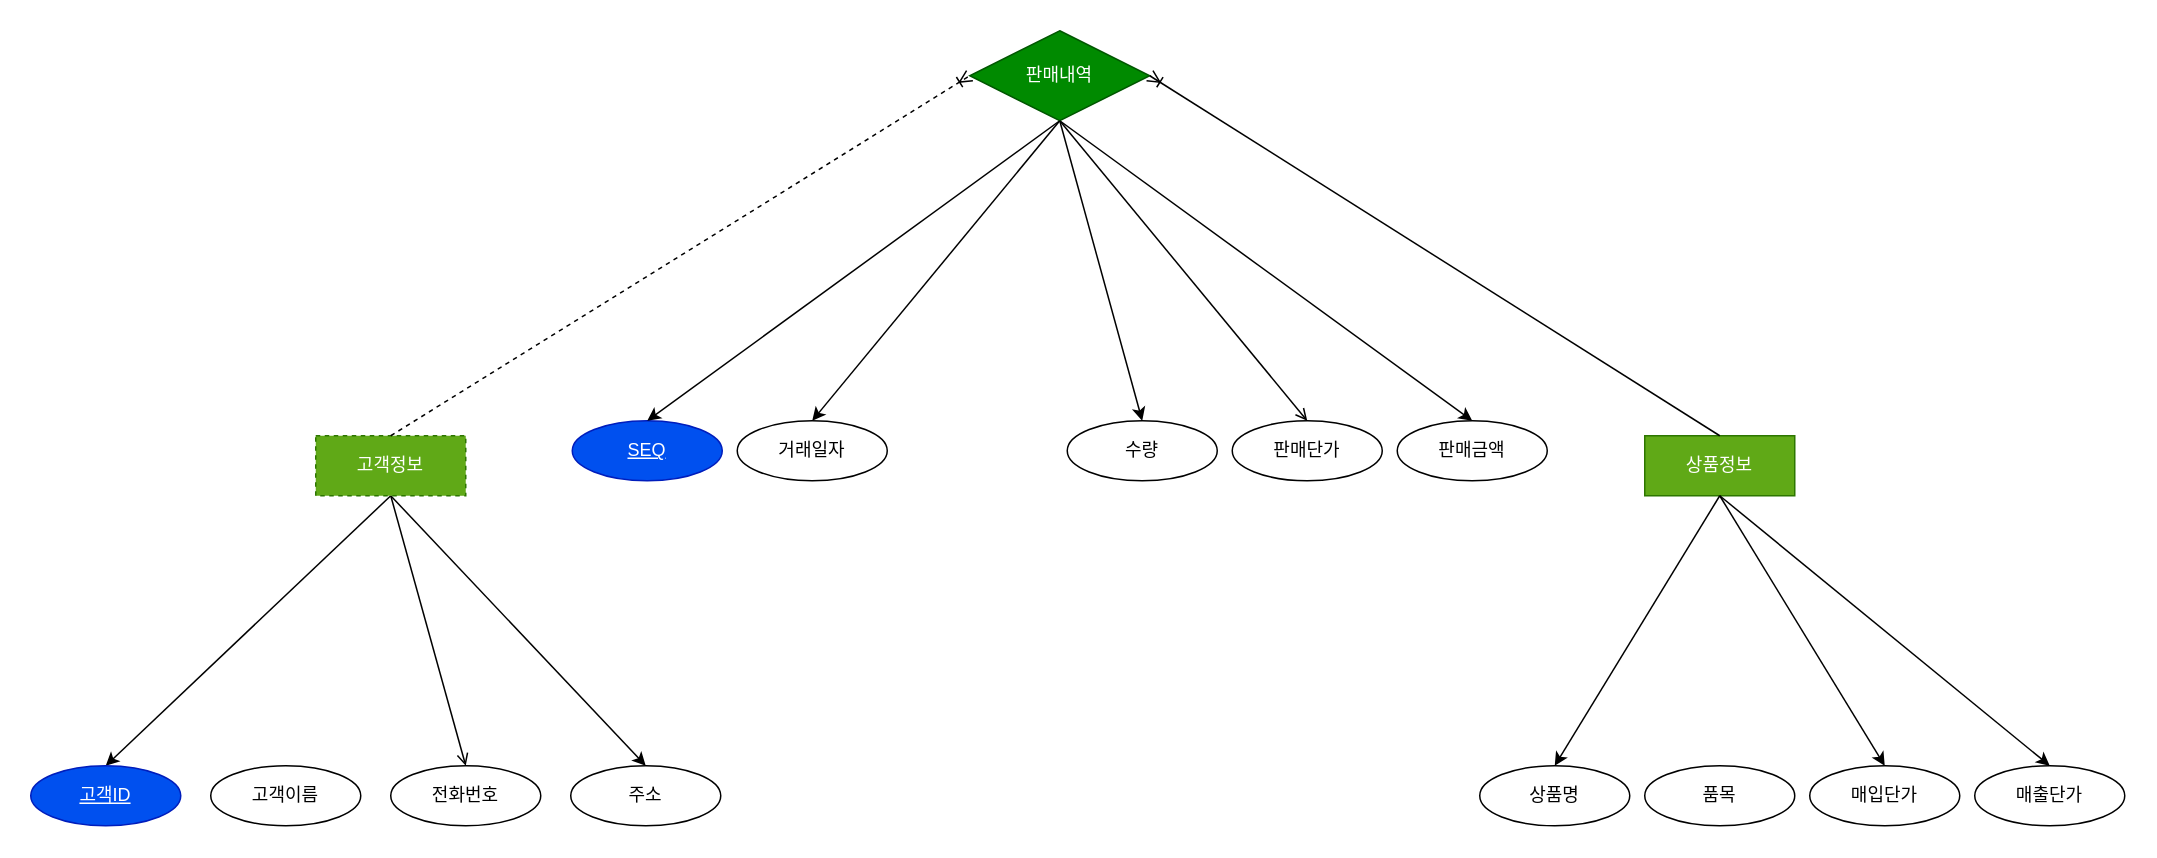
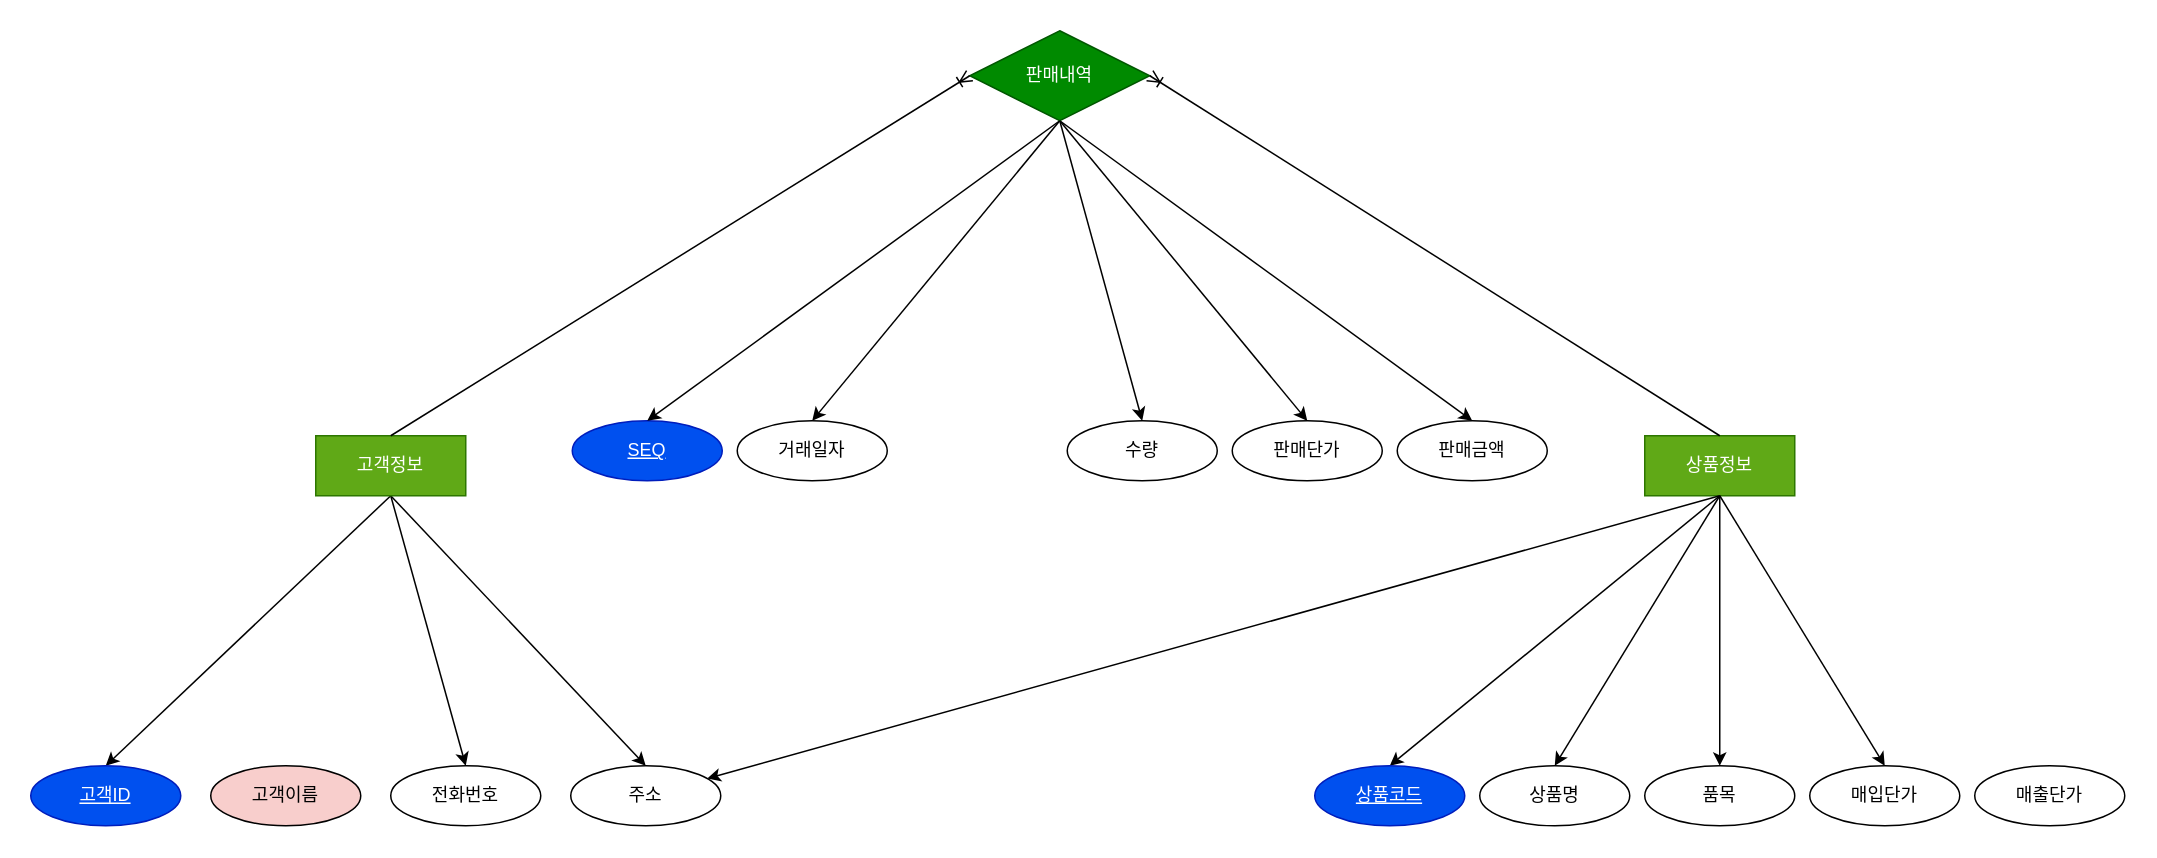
(680, 256) -> (680, 256)
(1301, 414) -> (1300, 412)
(391, 466) -> (391, 466)
none -> (1720, 628)
none -> (1555, 630)
(1884, 630) -> (1214, 637)
(463, 756) -> (462, 754)
(286, 796) -> (286, 796)
none -> (1390, 796)
